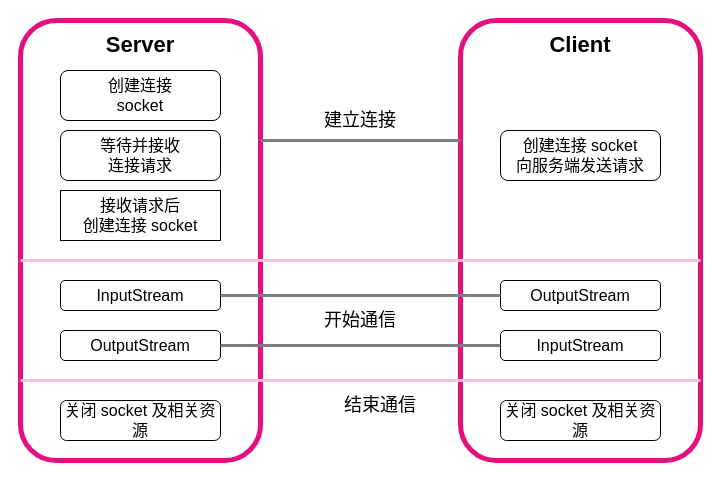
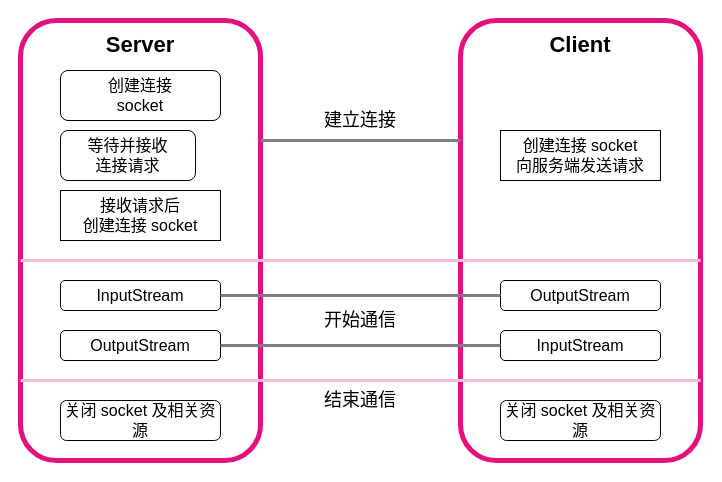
(141, 156) -> (128, 156)
(581, 156) -> (581, 156)
(381, 406) -> (361, 401)
